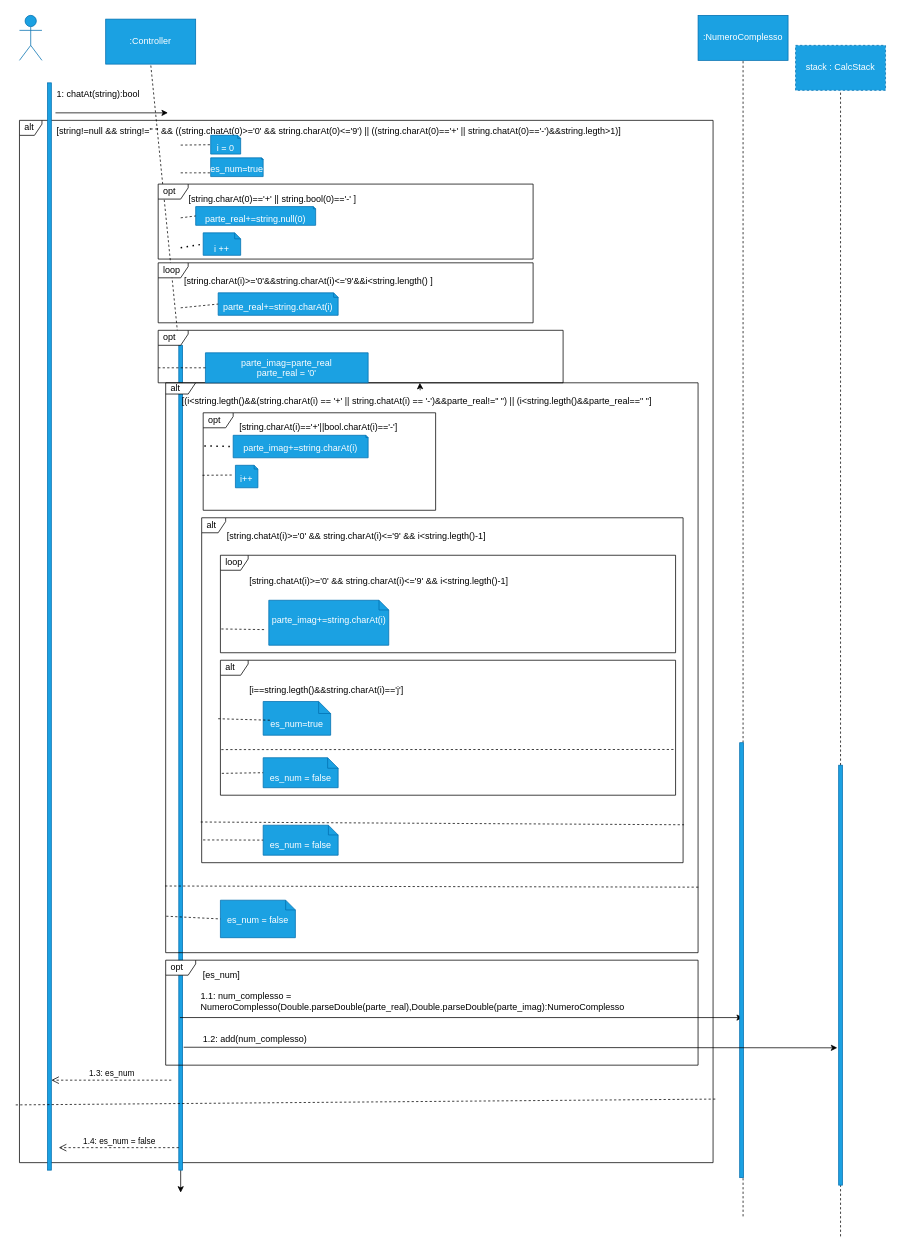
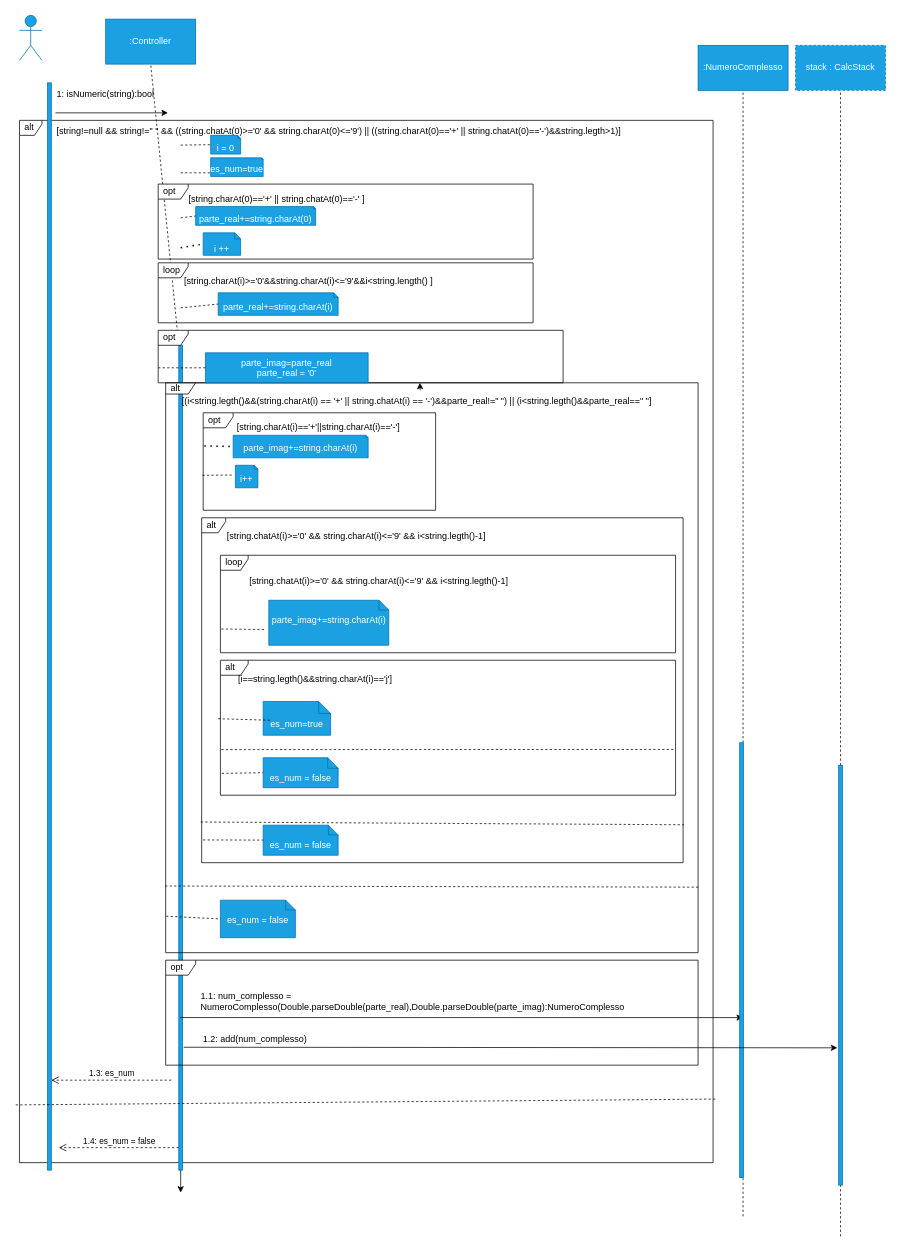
(743, 38) -> (743, 68)
(106, 94) -> (111, 94)
(291, 199) -> (297, 199)
(255, 225) -> (255, 225)
(318, 428) -> (318, 428)
(329, 690) -> (317, 679)
(228, 975) -> none
